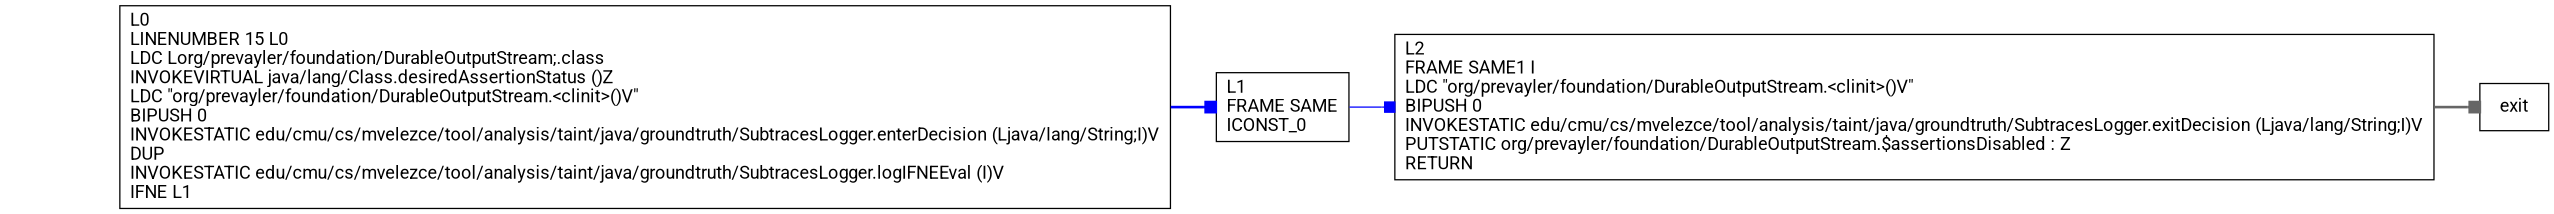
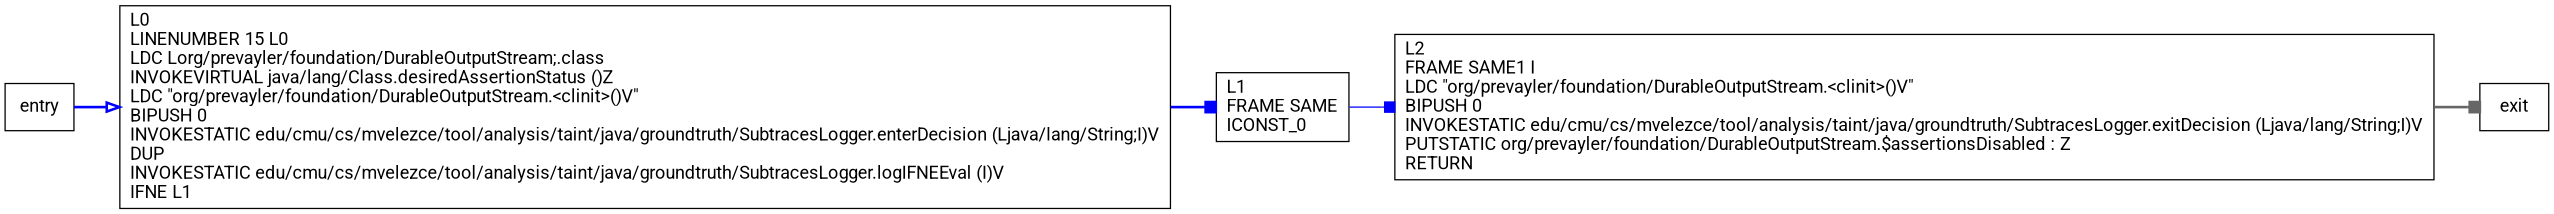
none -> (40, 107)
